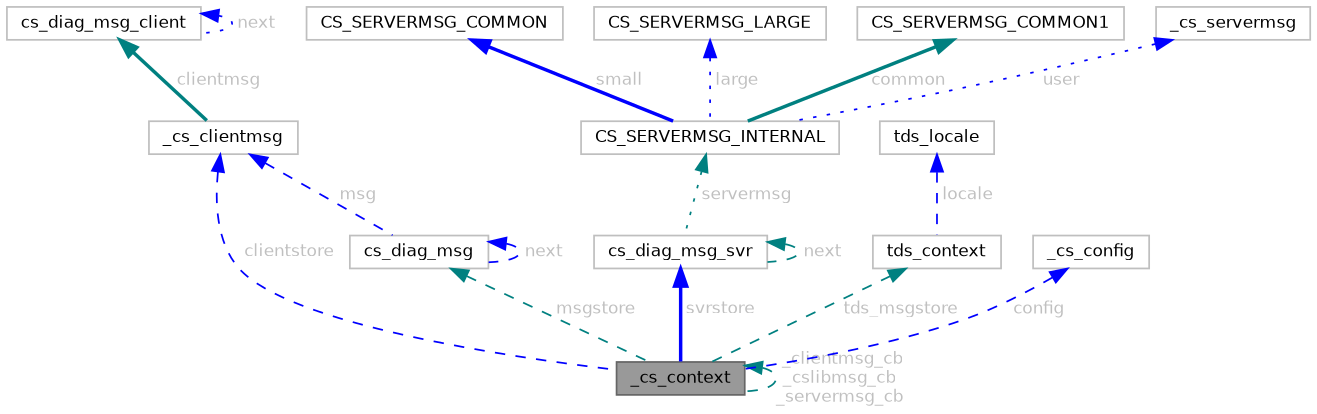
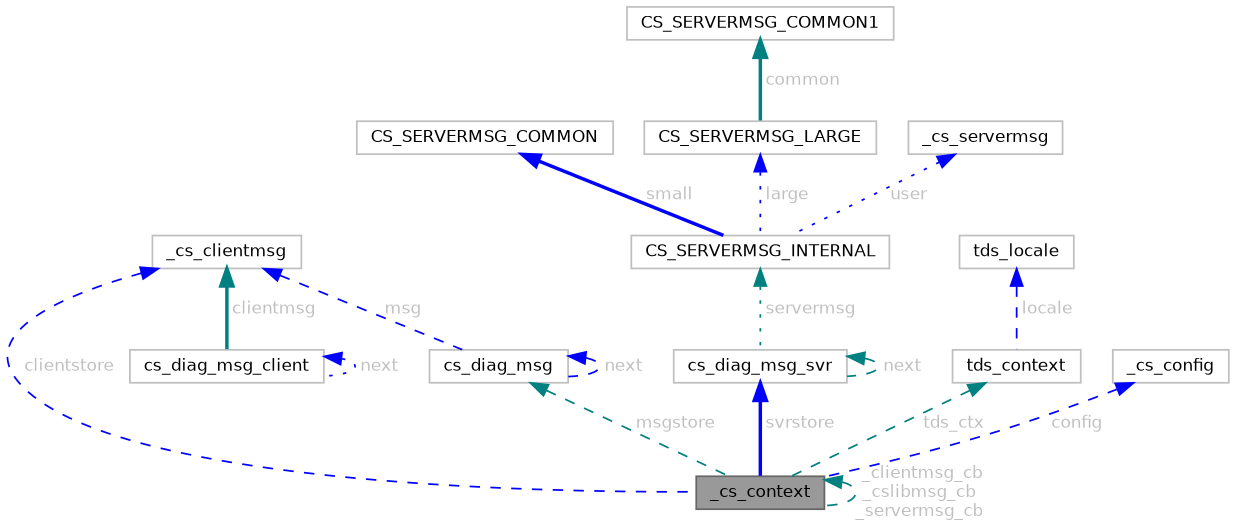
(842, 84) -> (760, 89)
(170, 86) -> (227, 318)
(899, 309) -> (952, 423)
